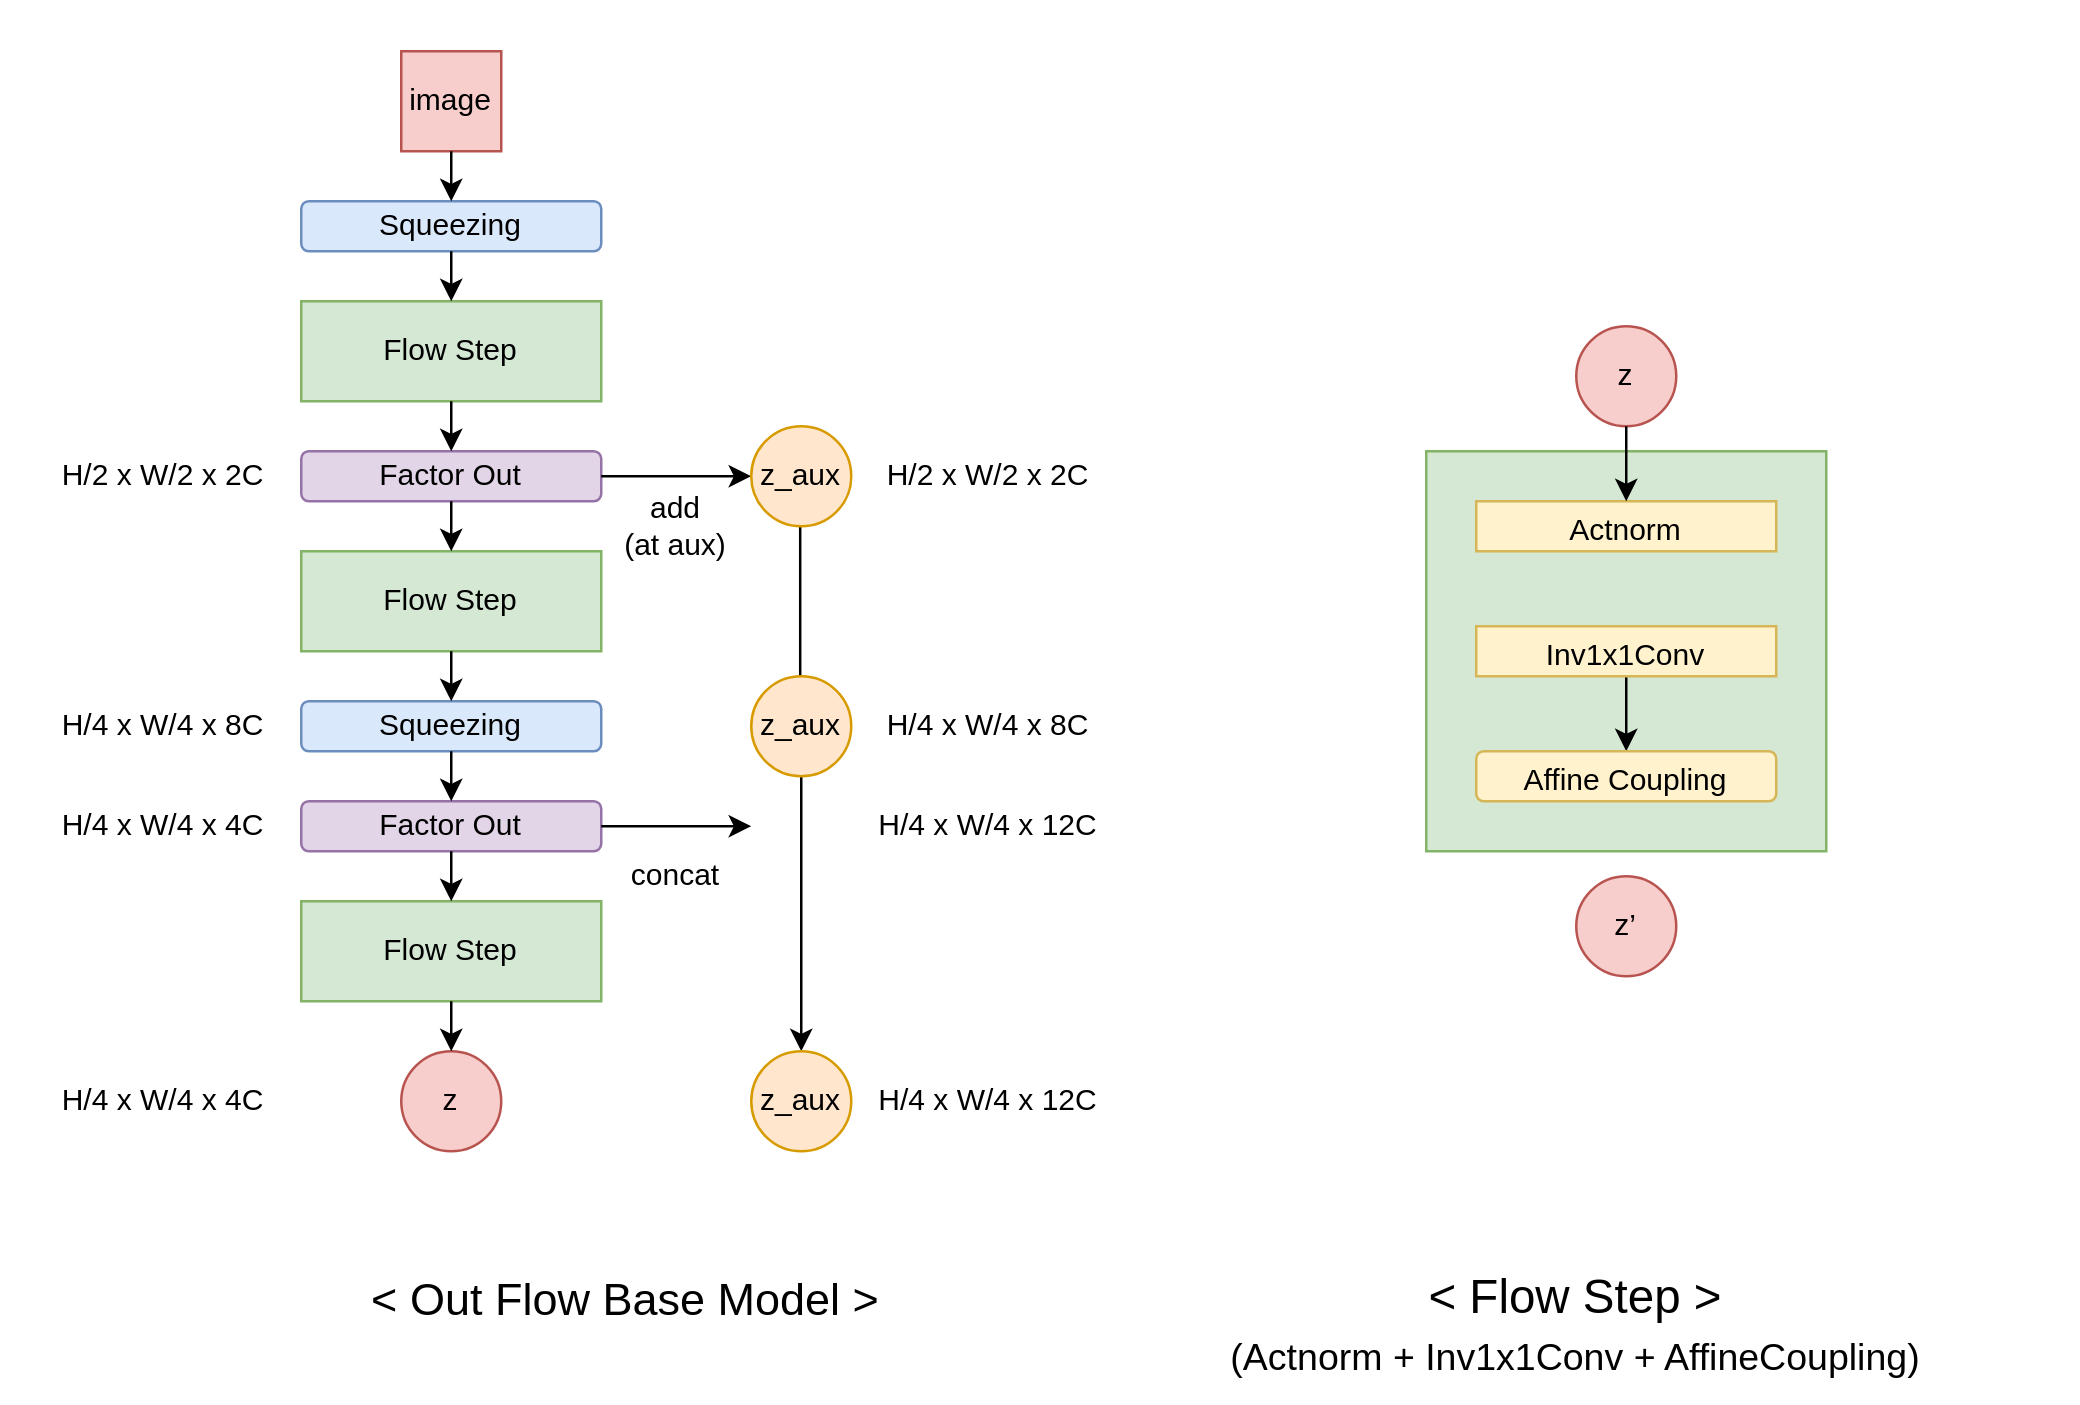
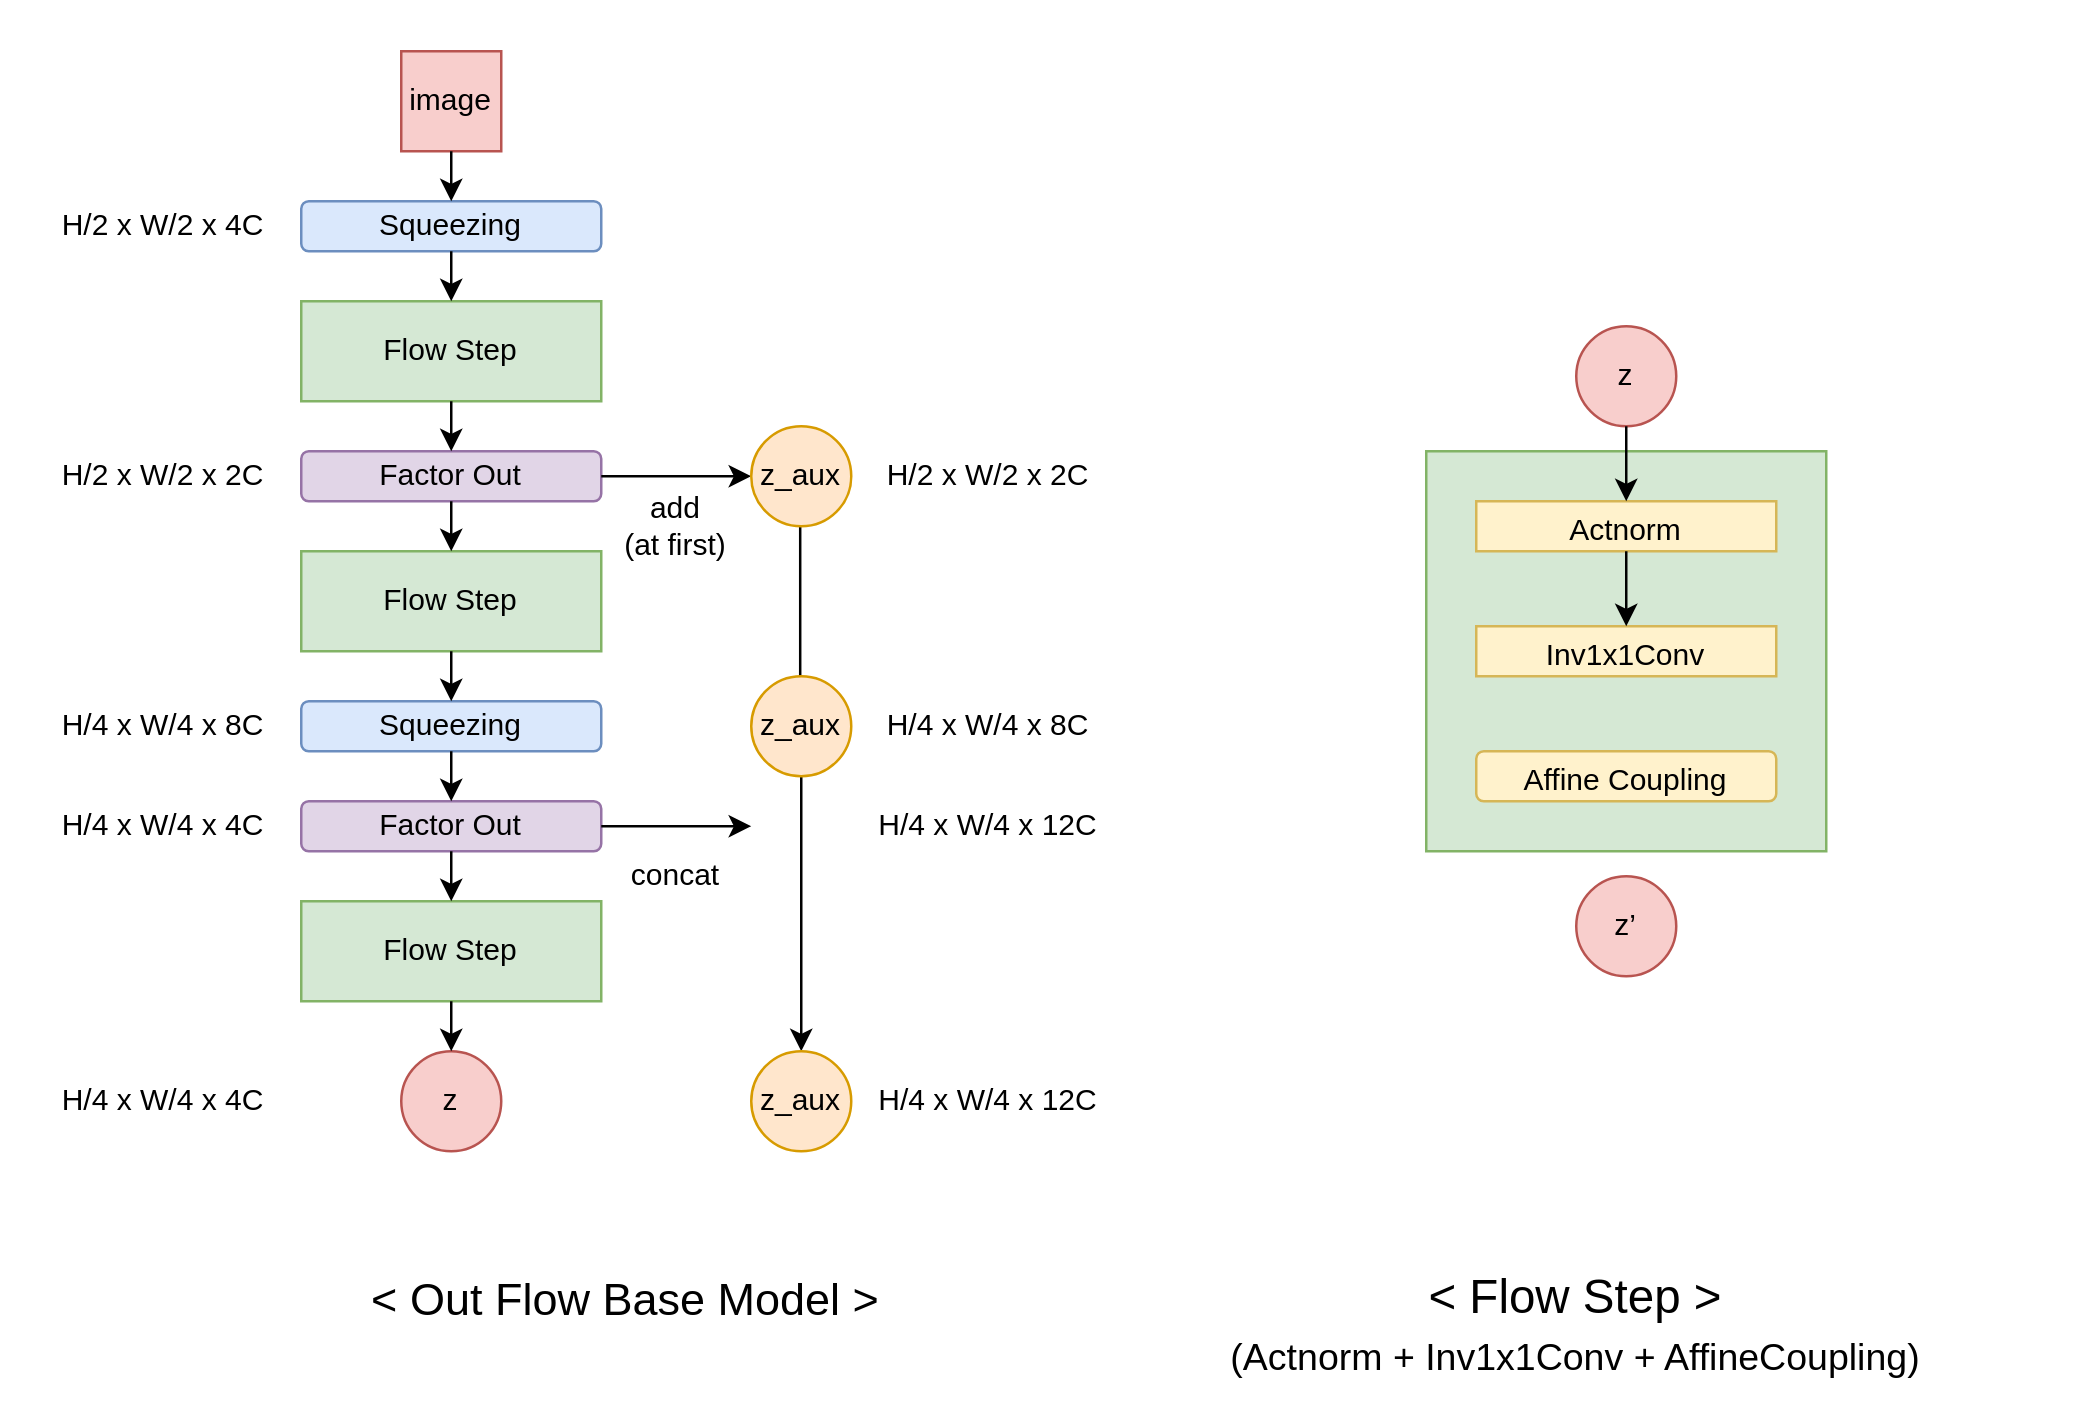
none -> (164, 226)
(676, 526) -> (676, 526)
none -> (1626, 580)
(1626, 705) -> none
